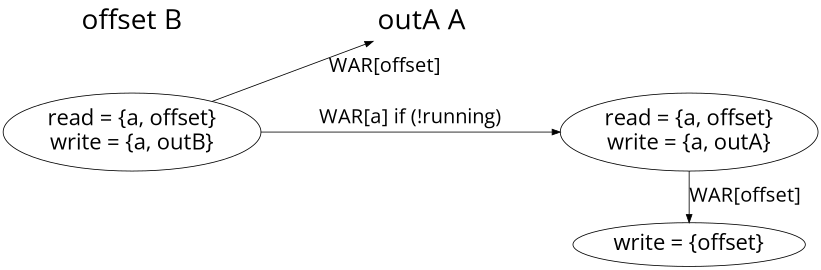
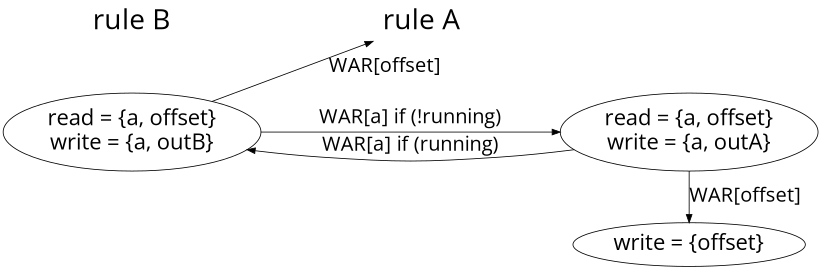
(132, 22) -> (132, 22)
(422, 22) -> (422, 22)
none -> (415, 161)
